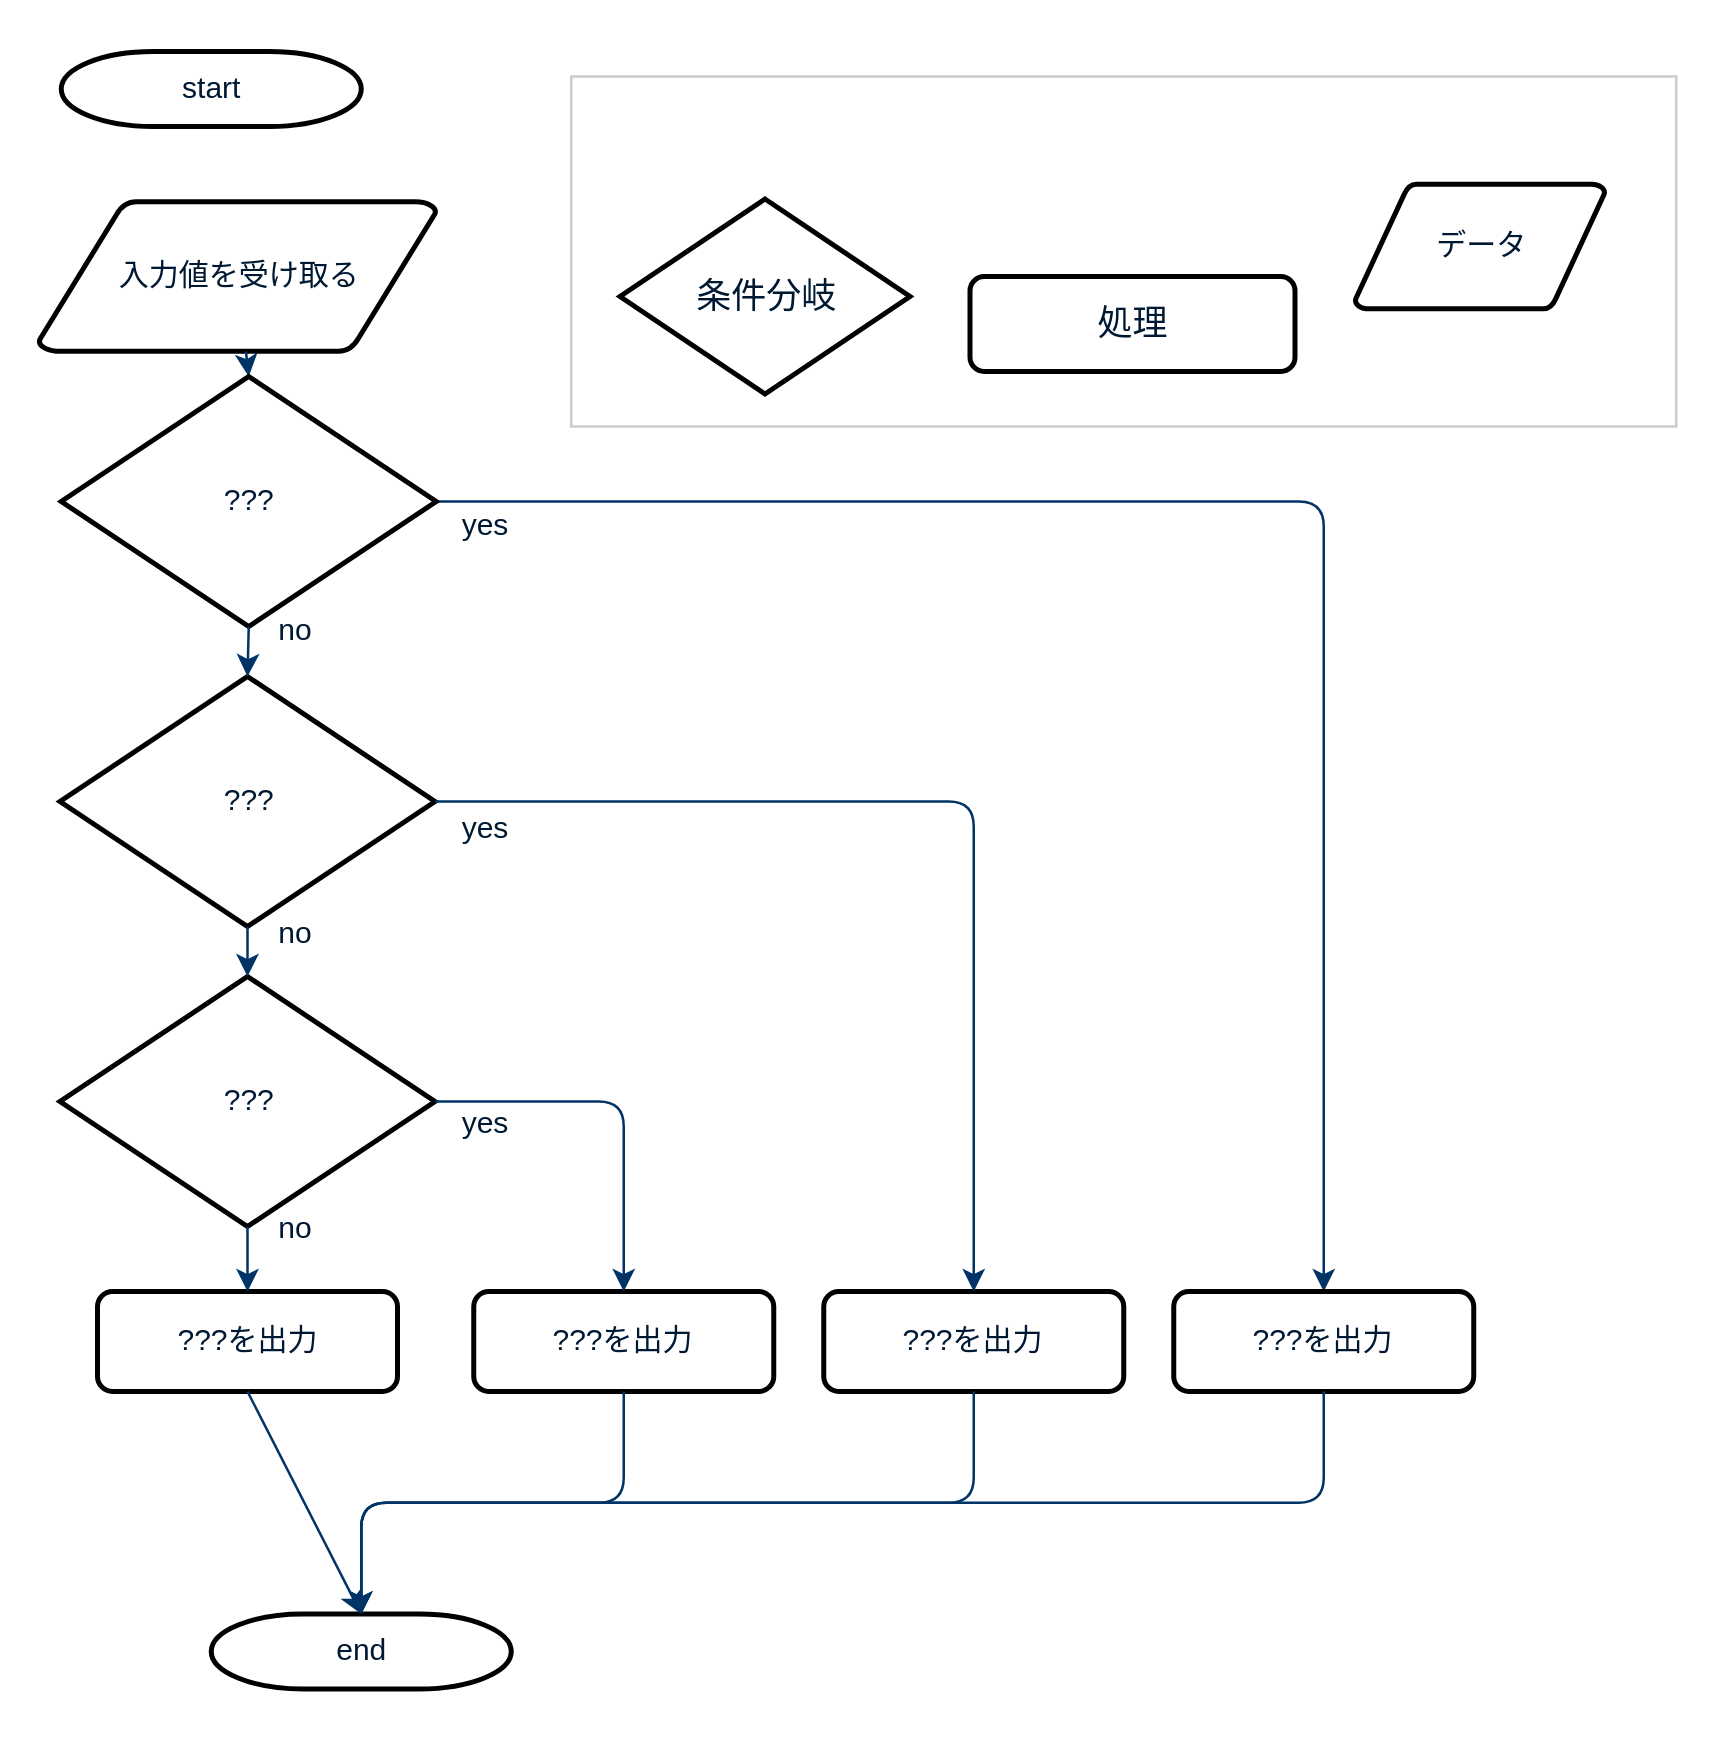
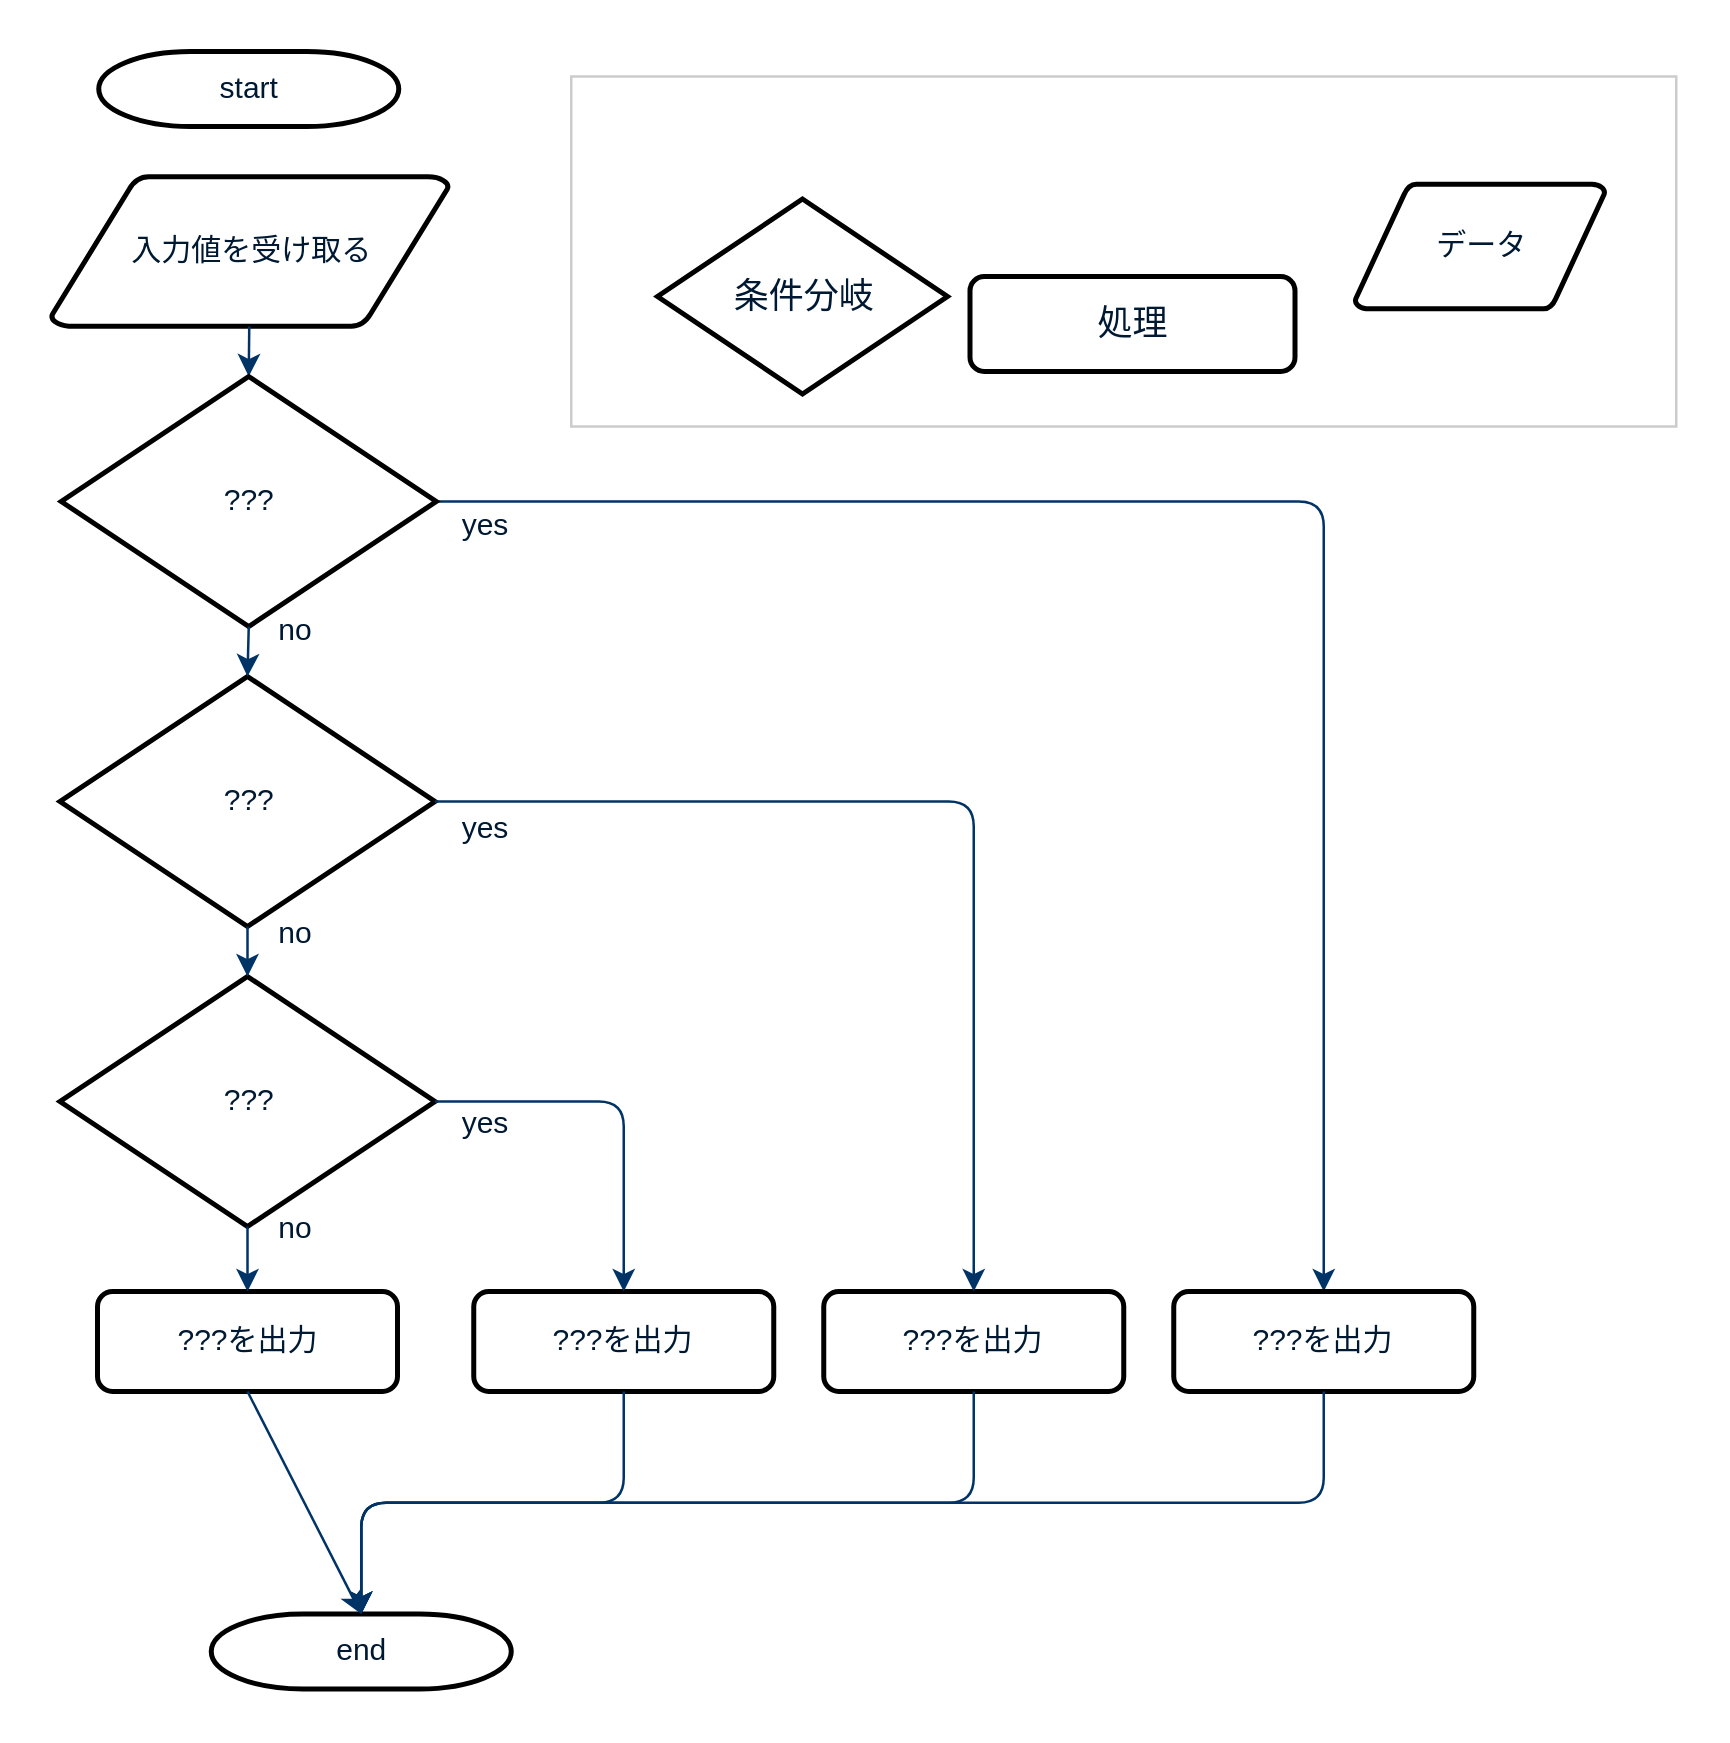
(211, 89) -> (249, 89)
(238, 276) -> (250, 251)
(765, 296) -> (803, 296)
